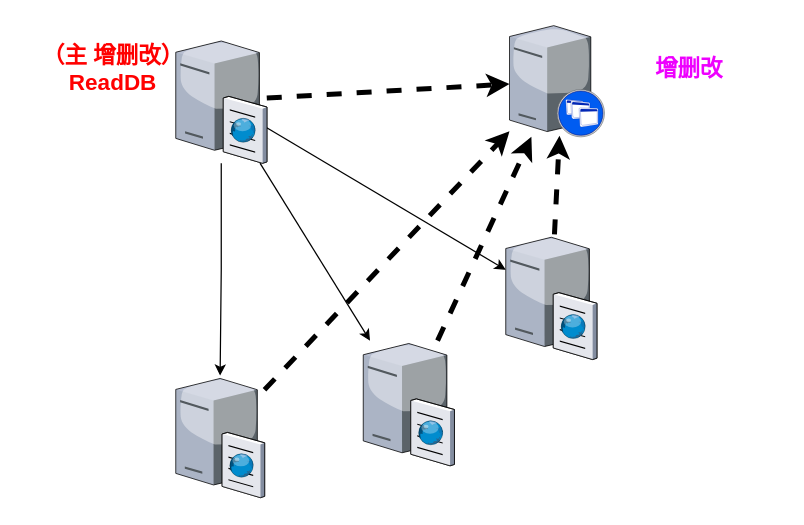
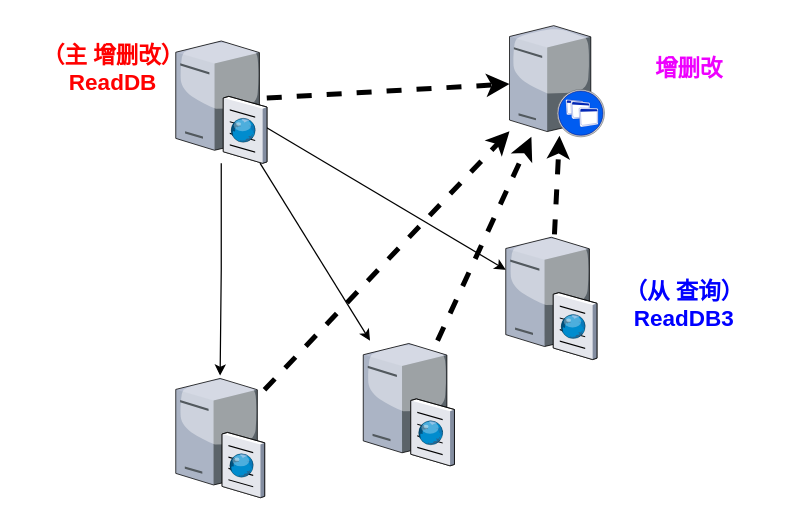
none -> (684, 306)
